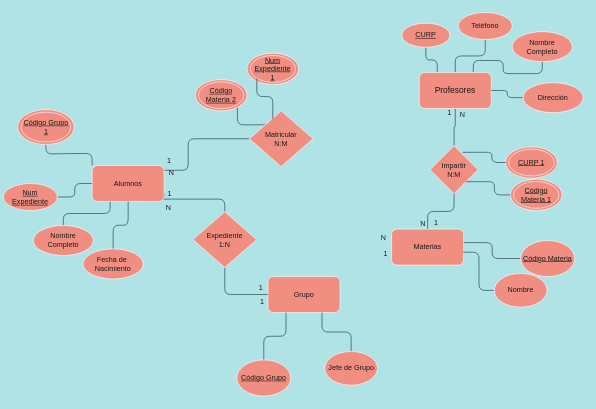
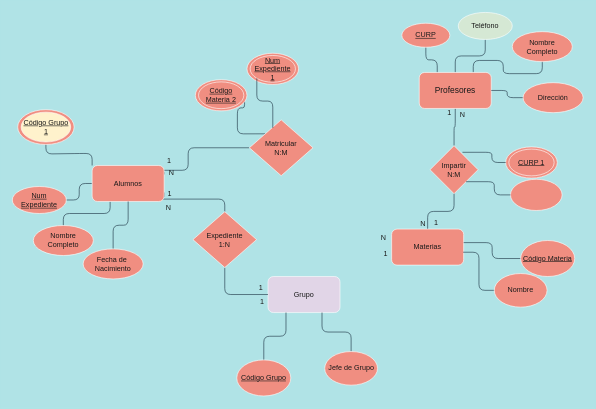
(485, 26) -> (485, 26)
(46, 127) -> (46, 127)
(281, 139) -> (281, 148)
(536, 195) -> none
(30, 197) -> (39, 200)
(304, 294) -> (304, 294)
